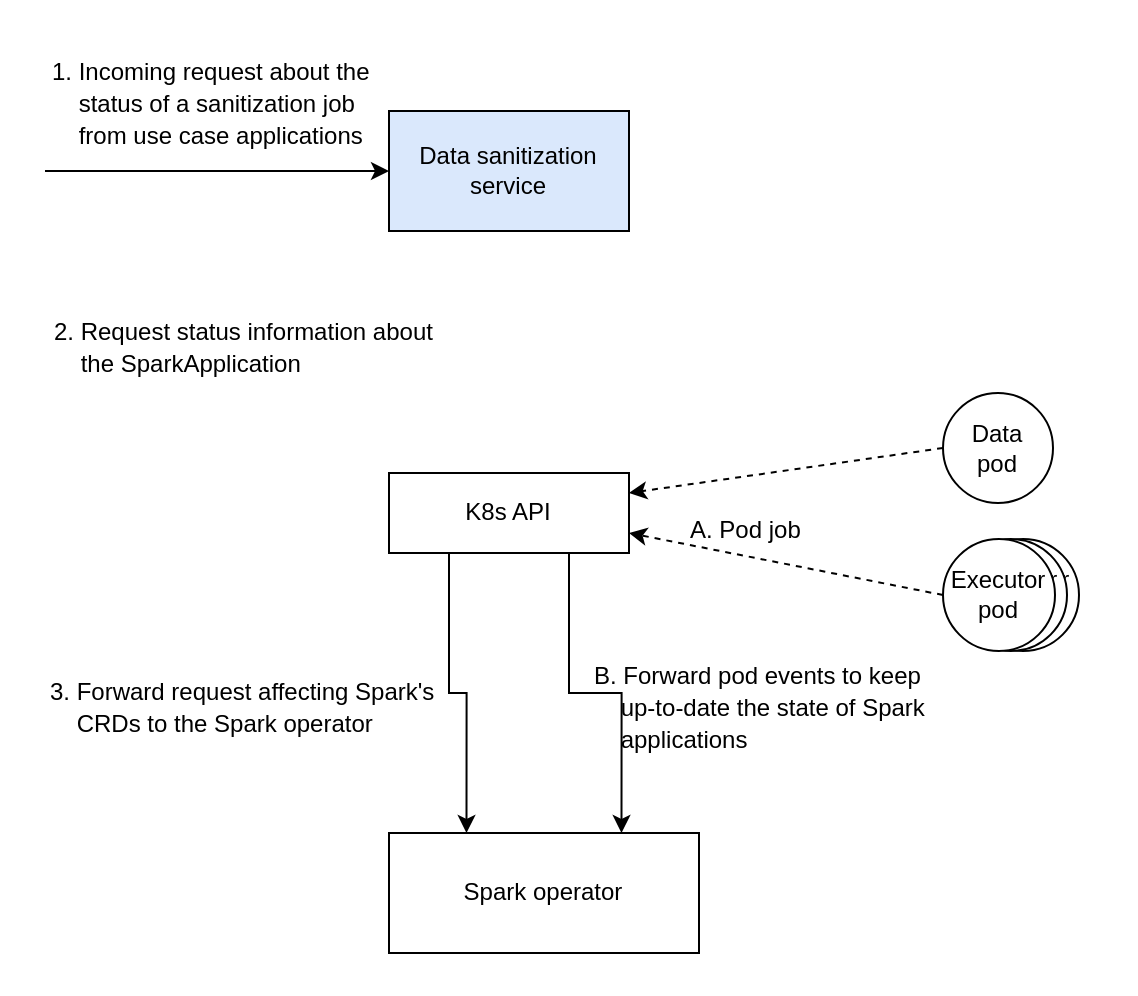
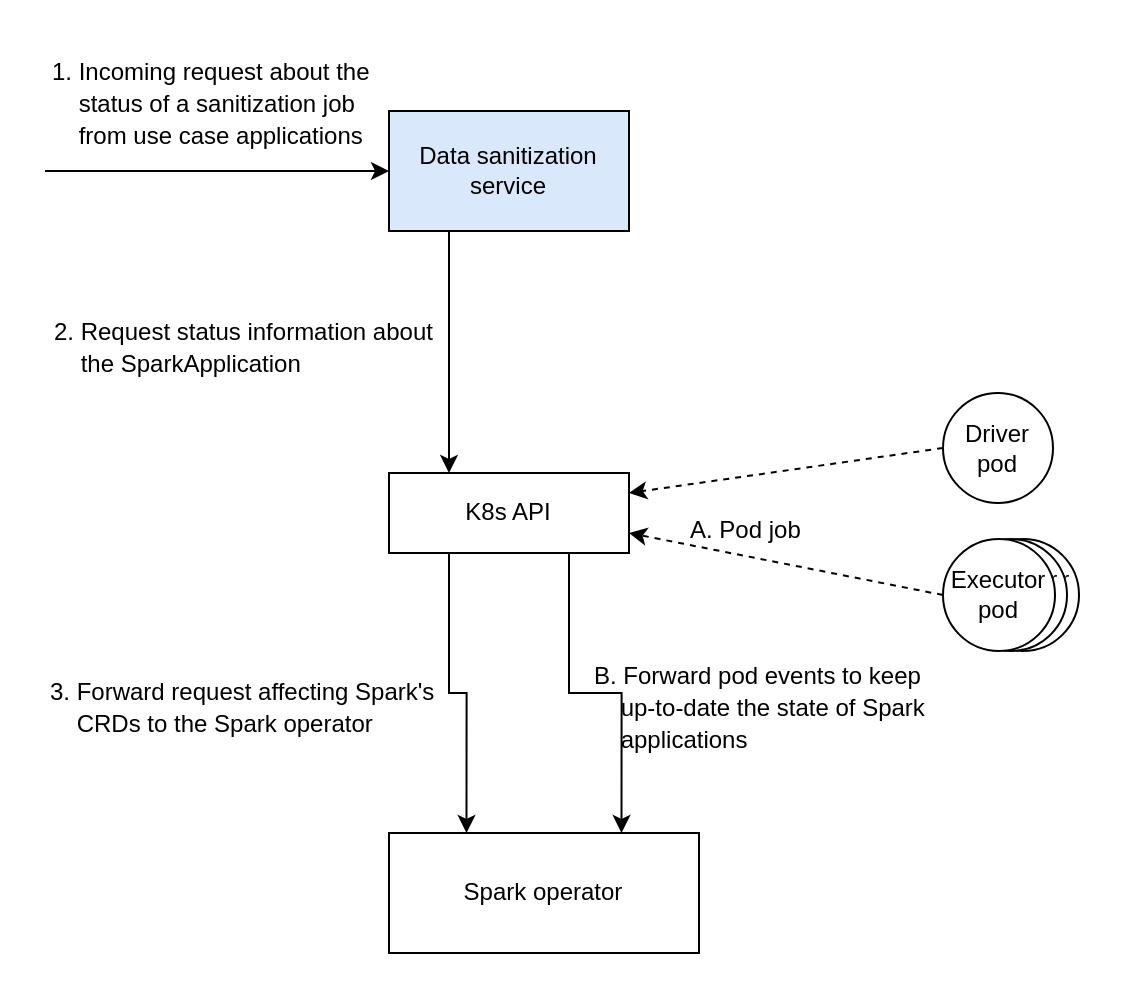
none -> (449, 345)
(998, 449) -> (998, 449)
